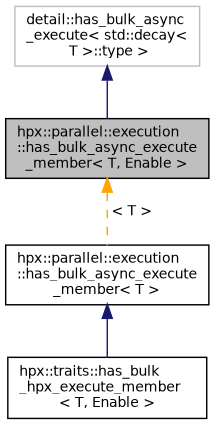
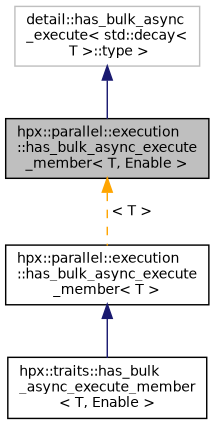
(107, 388) -> (107, 388)
